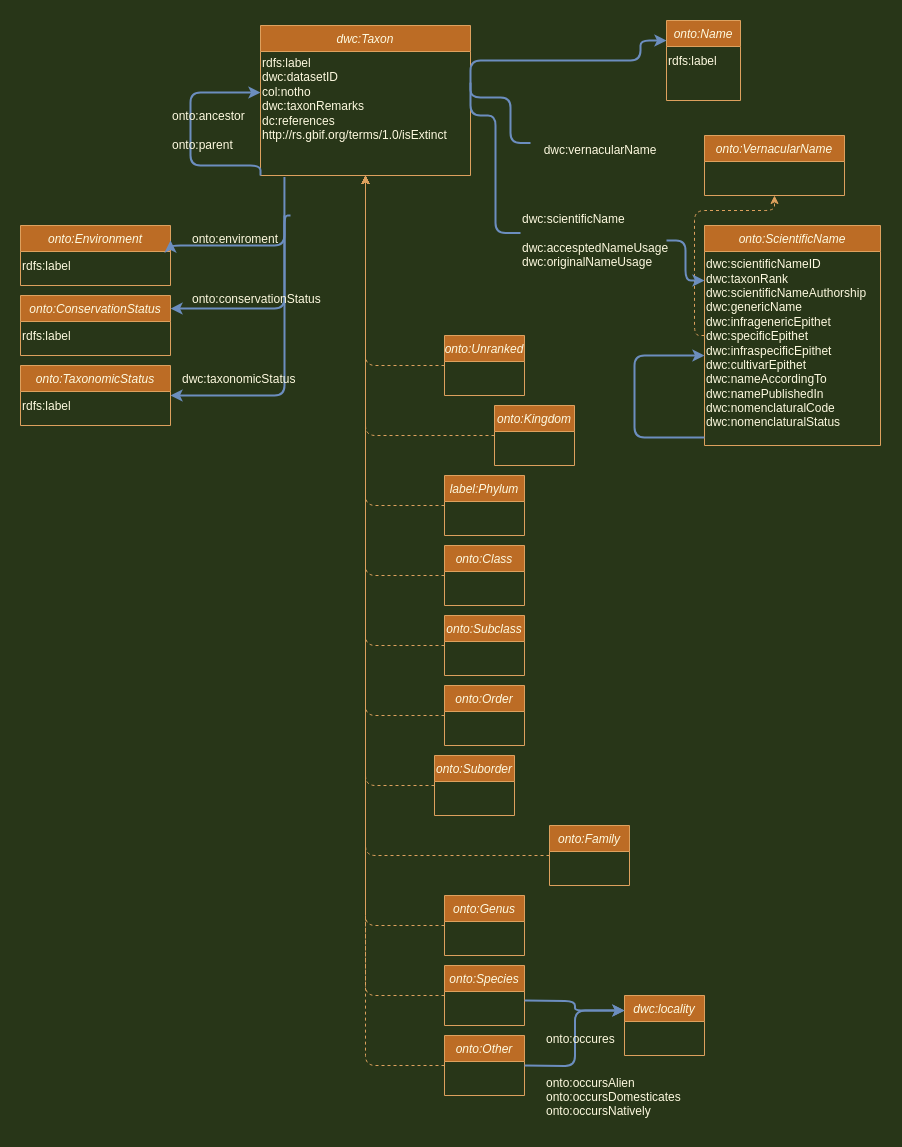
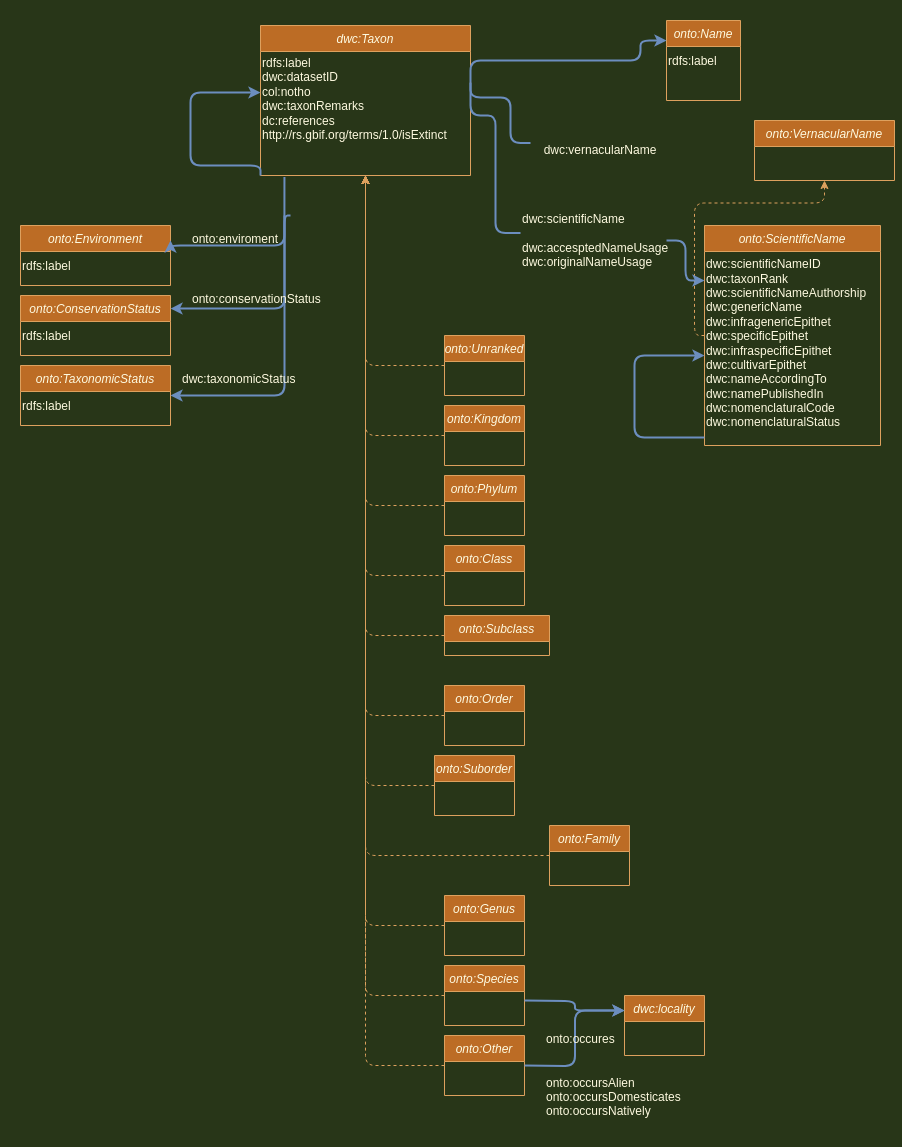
(211, 131) -> none
(775, 166) -> (825, 151)
(535, 436) -> (485, 436)
(484, 489) -> (484, 489)
(485, 646) -> (497, 636)
